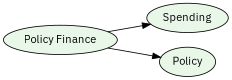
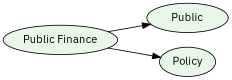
(188, 18) -> (188, 18)
(60, 40) -> (60, 40)
